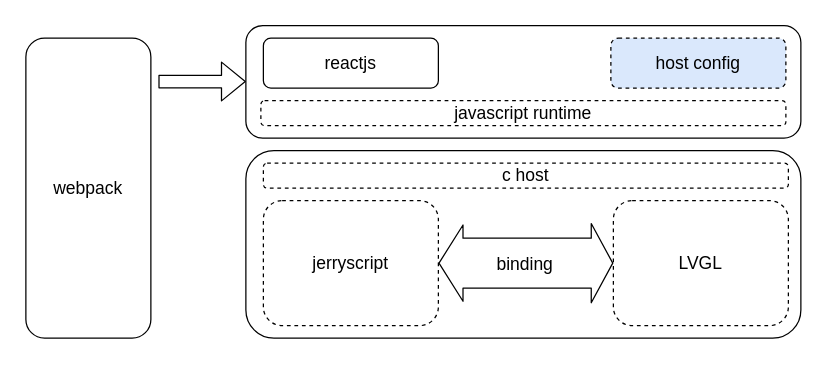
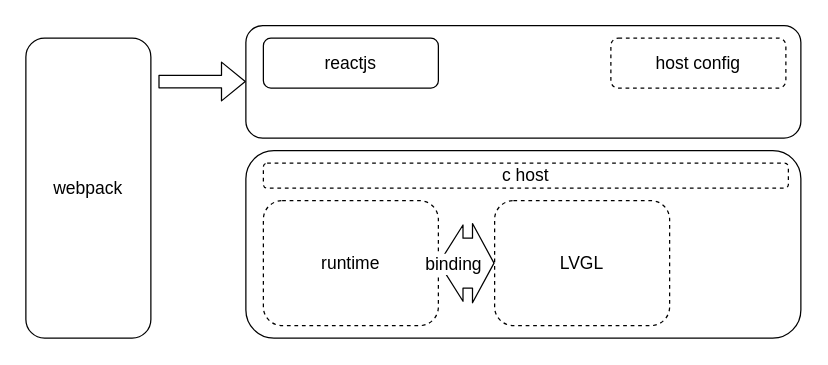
(698, 63) -> (698, 63)
(523, 113) -> none
(351, 263) -> (351, 263)
(701, 263) -> (582, 263)
